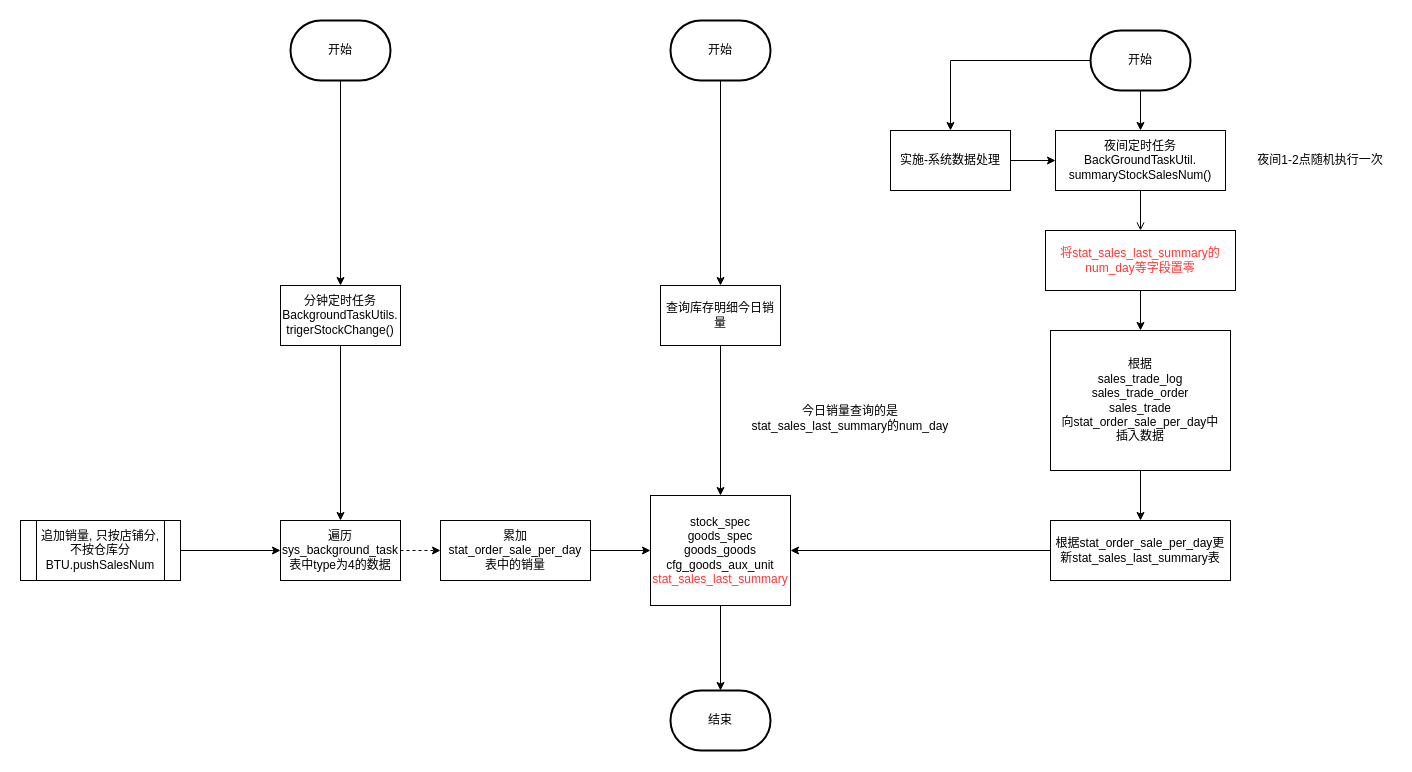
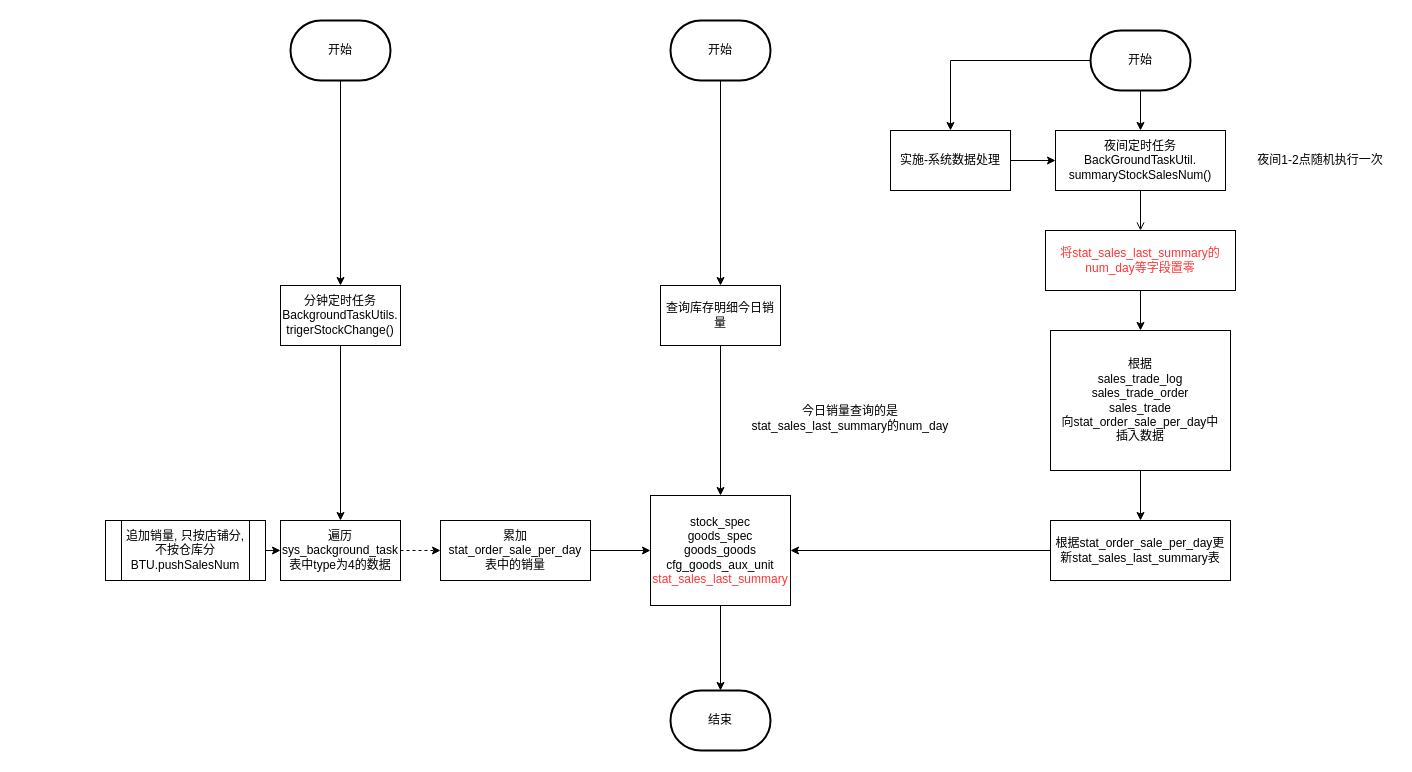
(101, 551) -> (186, 551)
